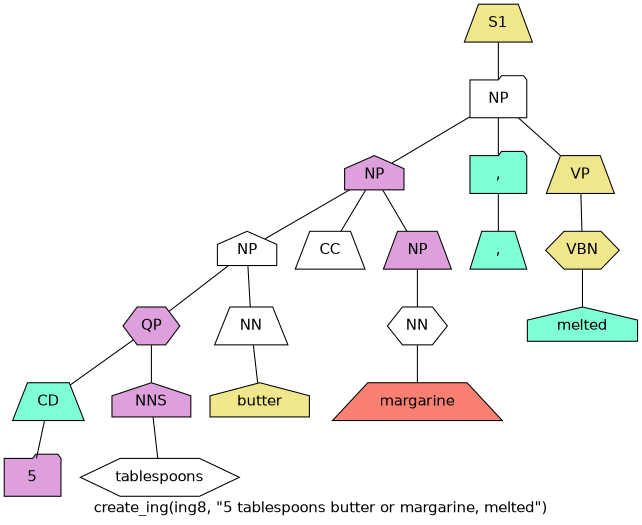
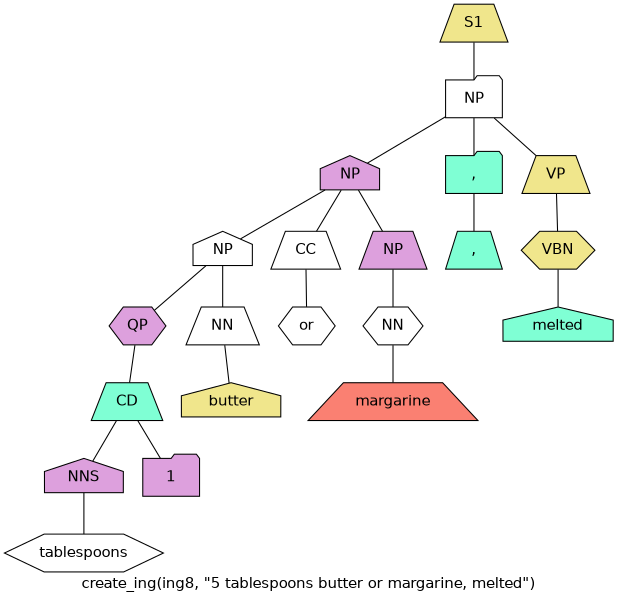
none -> (307, 326)
(151, 364) -> (105, 441)
(33, 477) -> (171, 477)
